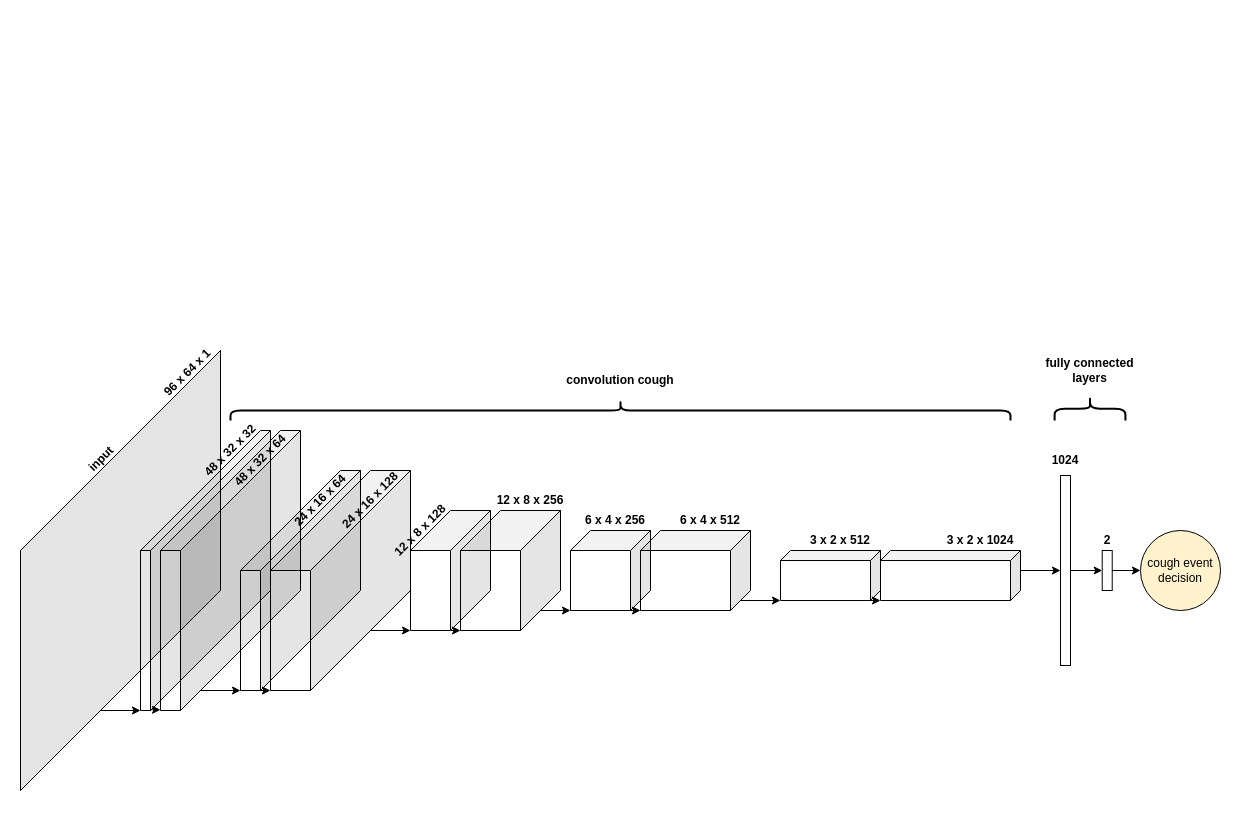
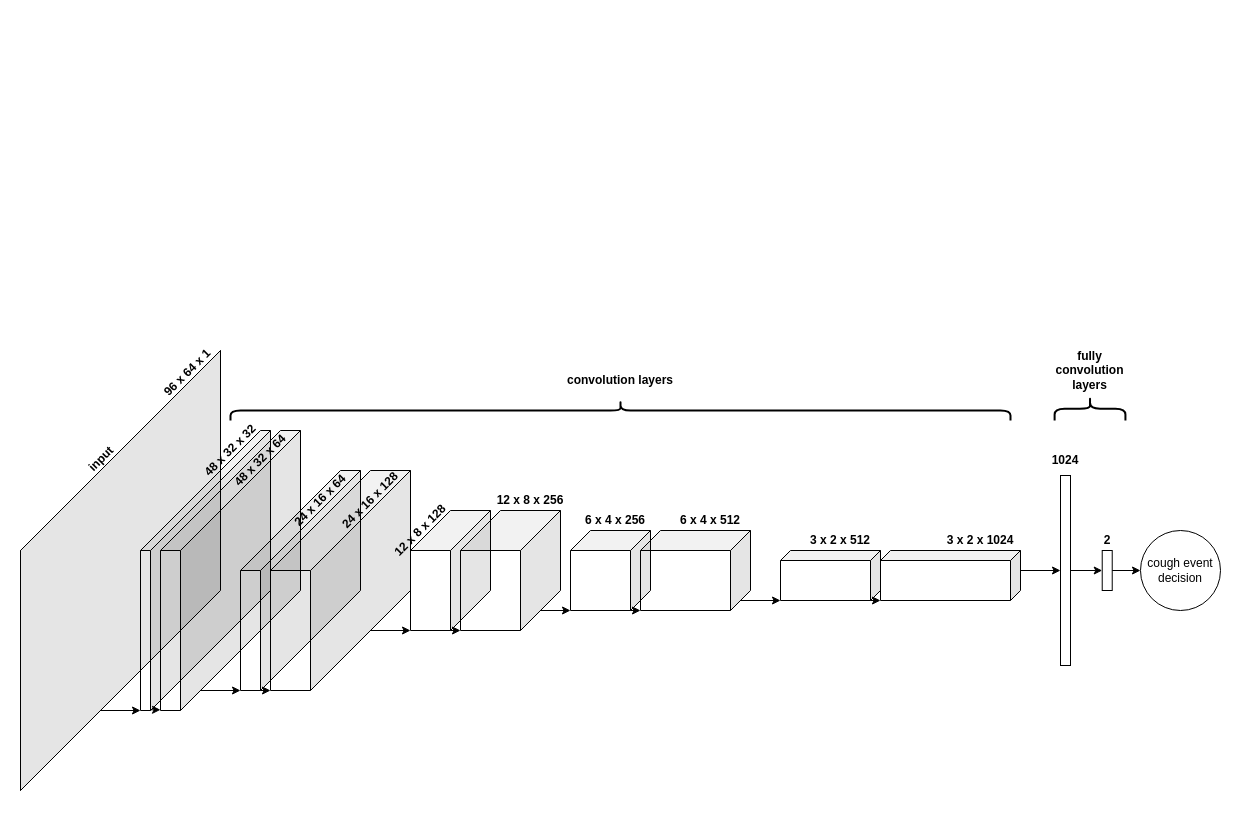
(1090, 371) -> (1090, 371)
(621, 381) -> (621, 381)
(1181, 571) -> (1181, 571)
